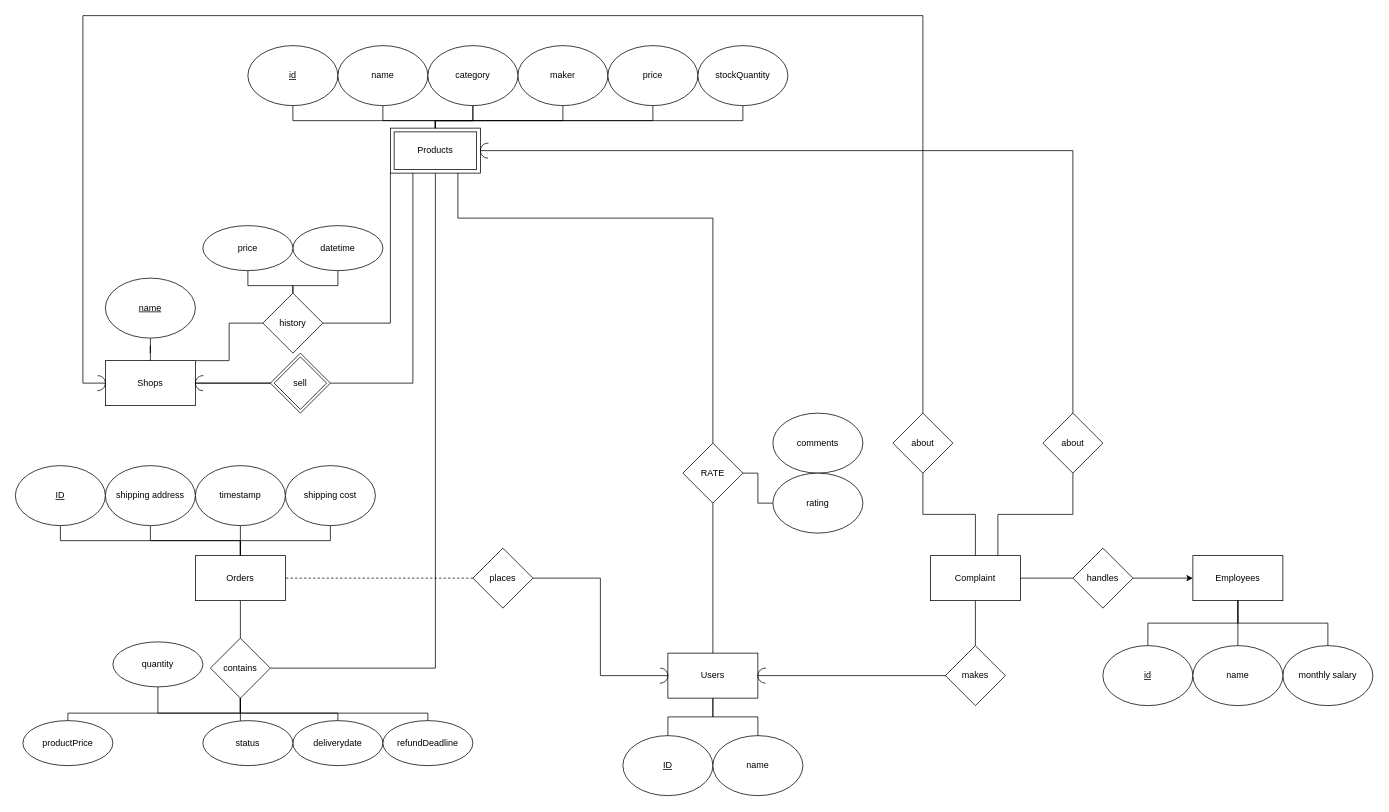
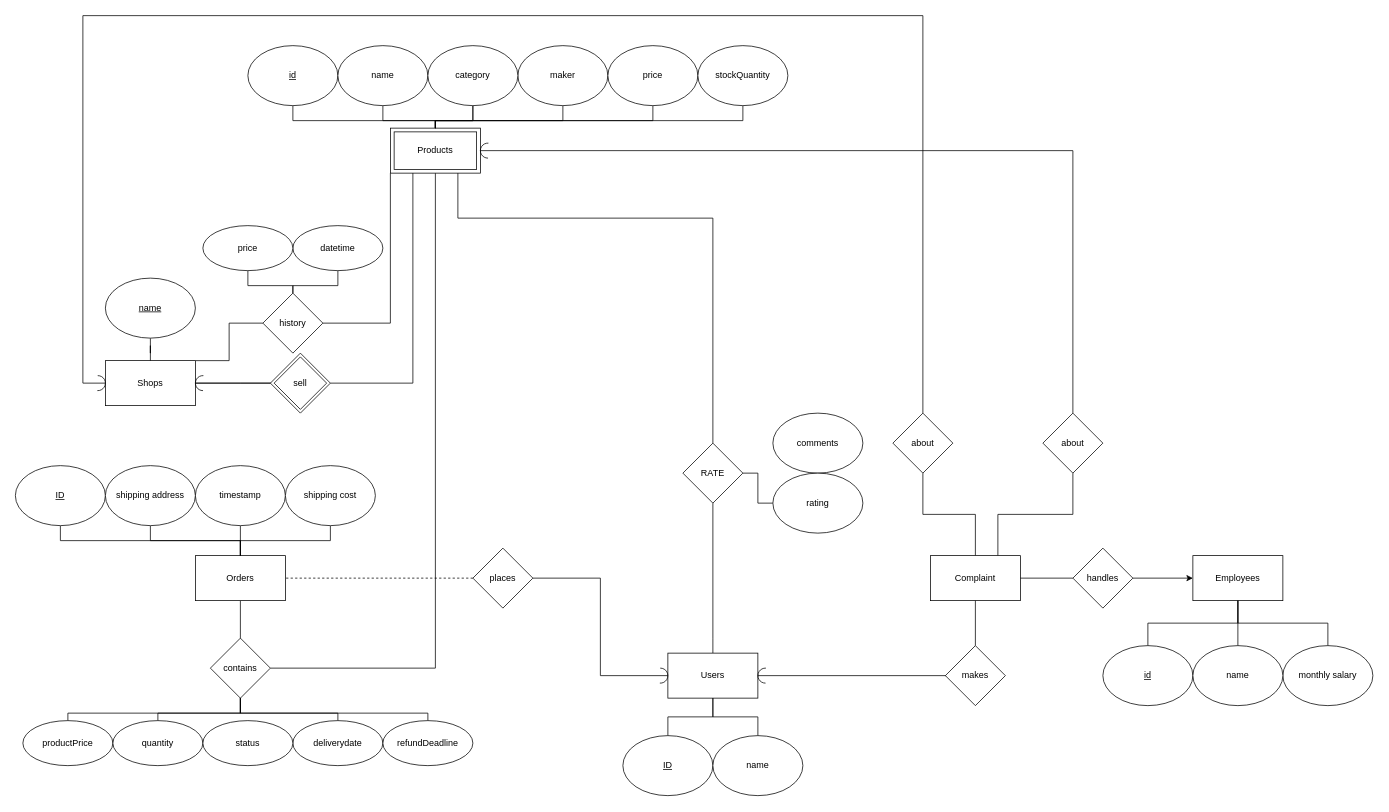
(158, 664) -> (158, 743)
(240, 718) -> none
